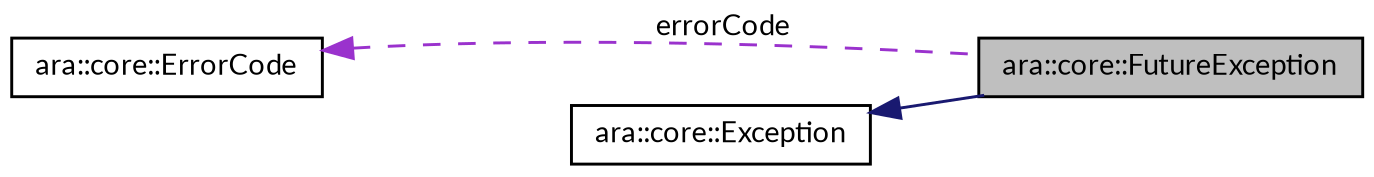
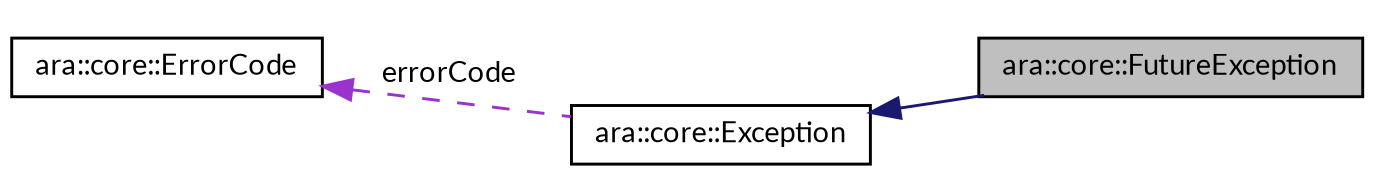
(666, 43) -> (462, 103)
